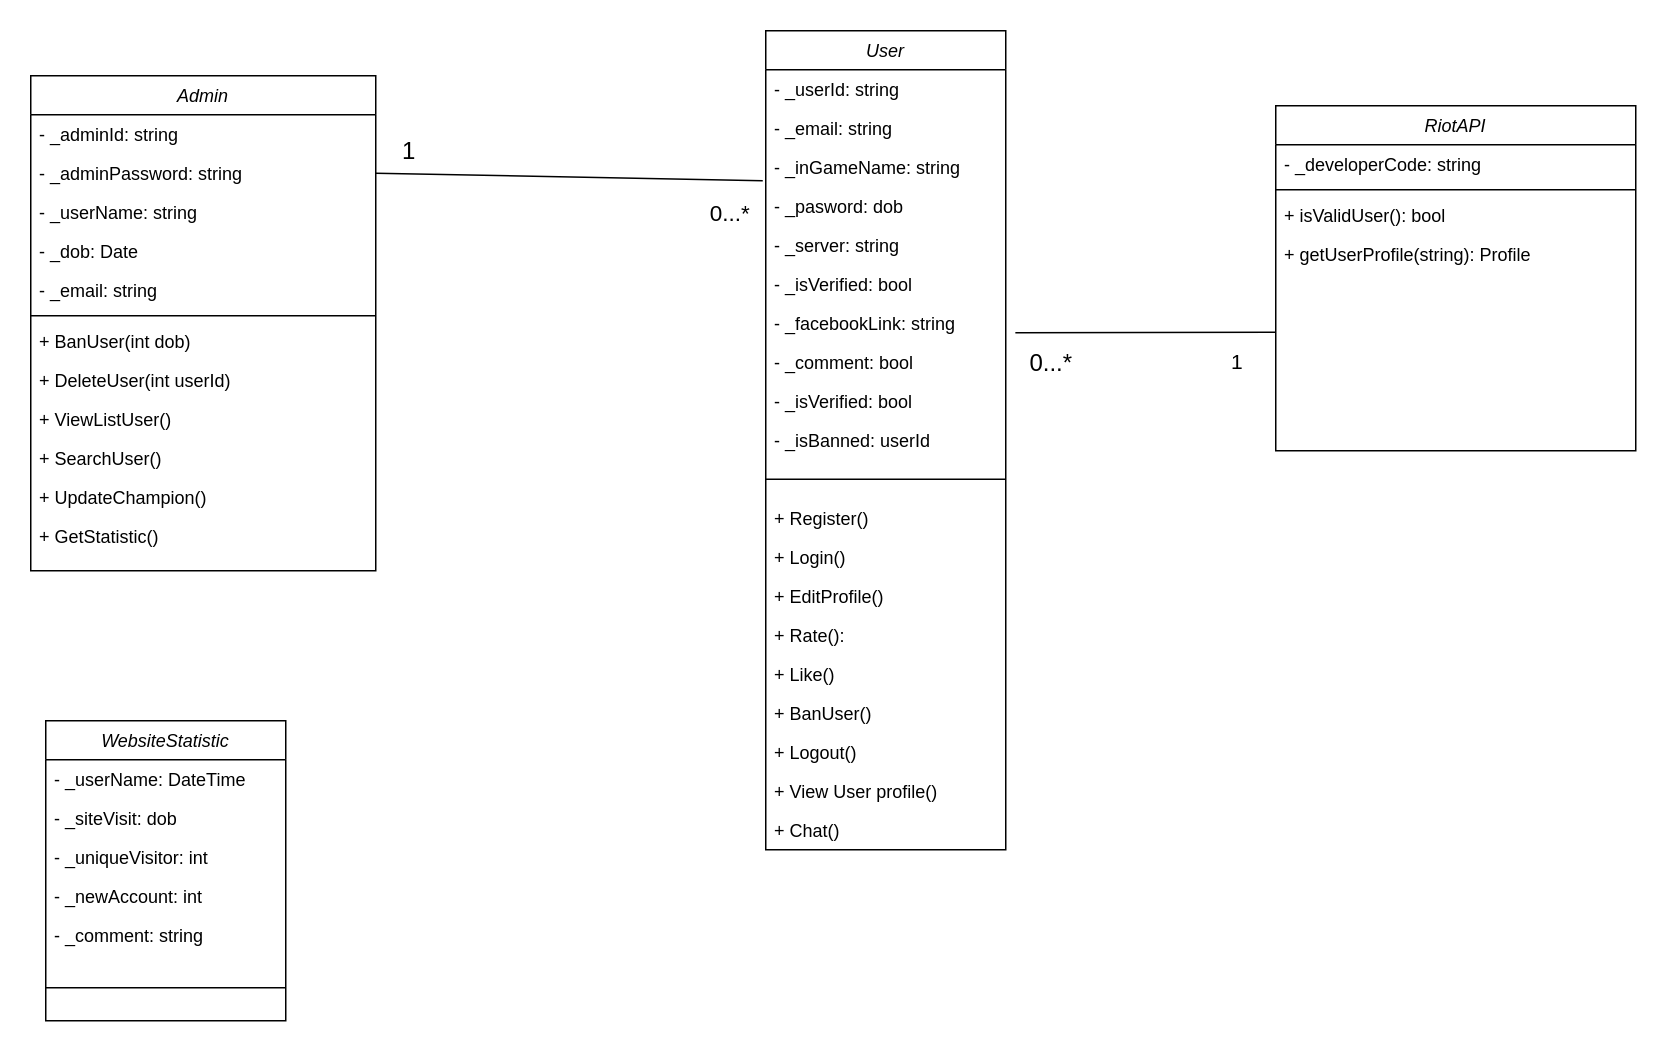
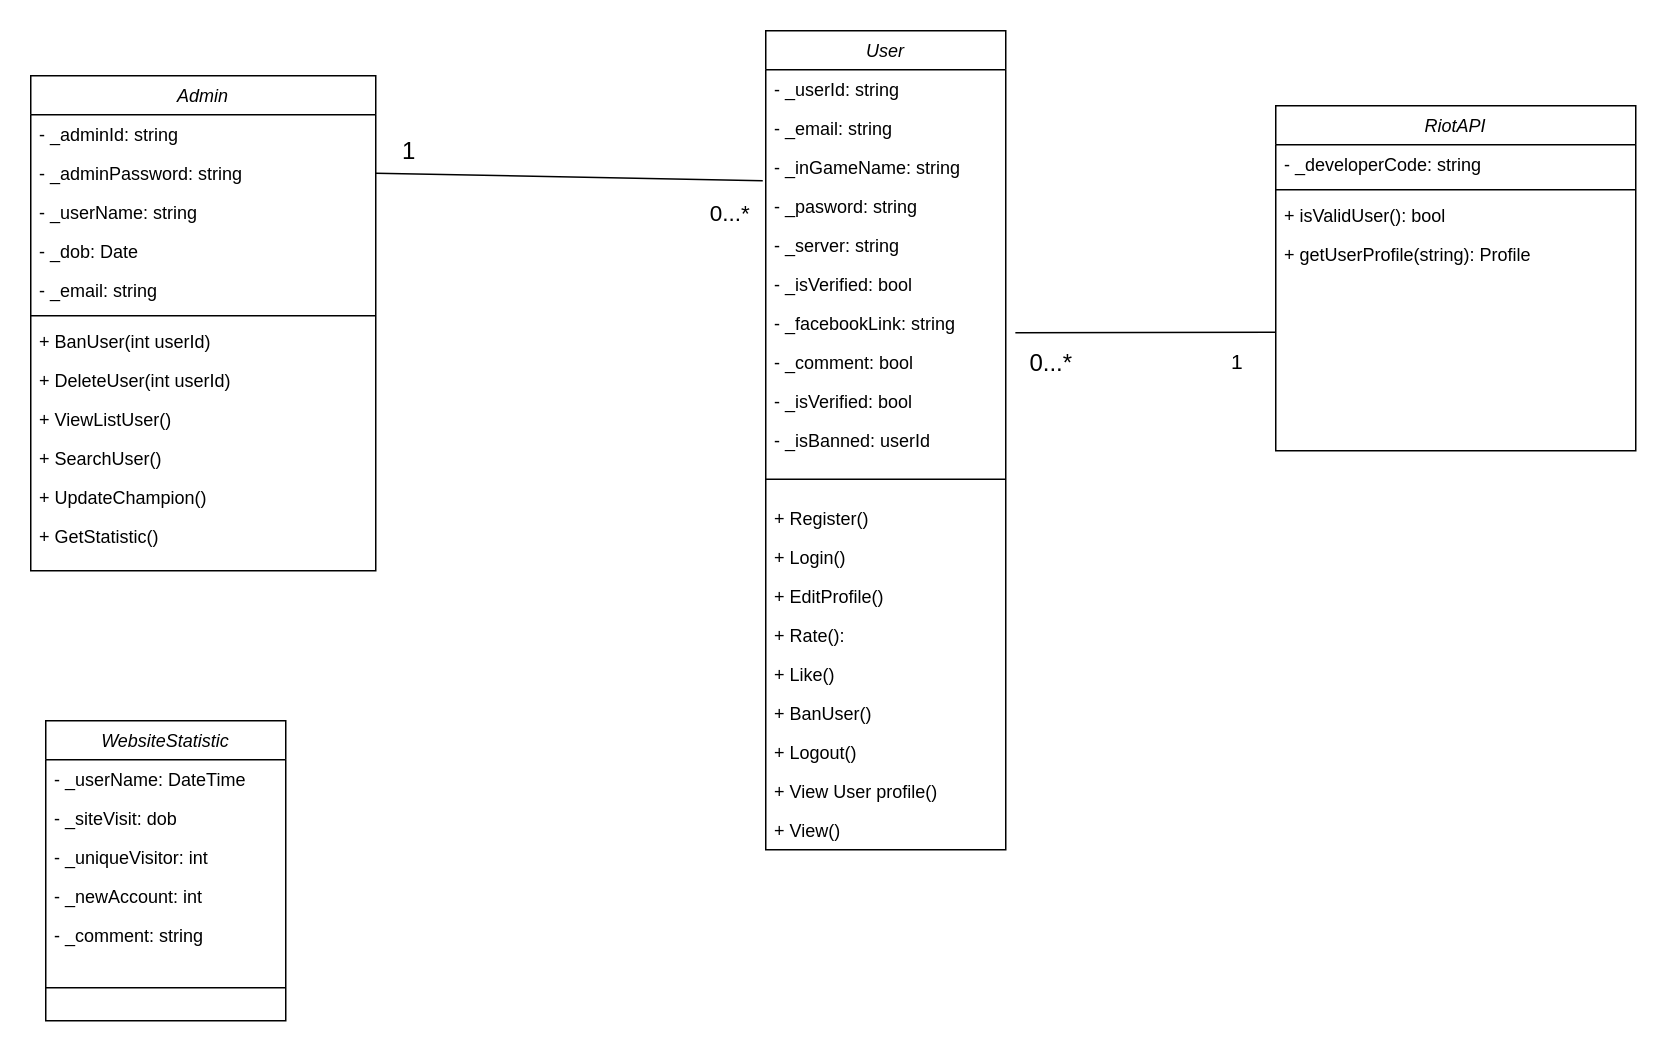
(843, 207) -> (855, 207)
(123, 342) -> (138, 342)
(812, 831) -> (810, 831)
